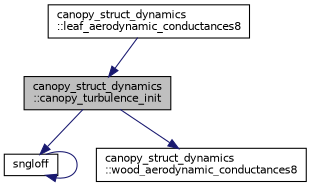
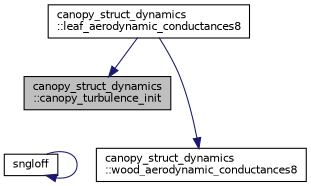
(145, 126) -> (183, 86)
(65, 128) -> none
